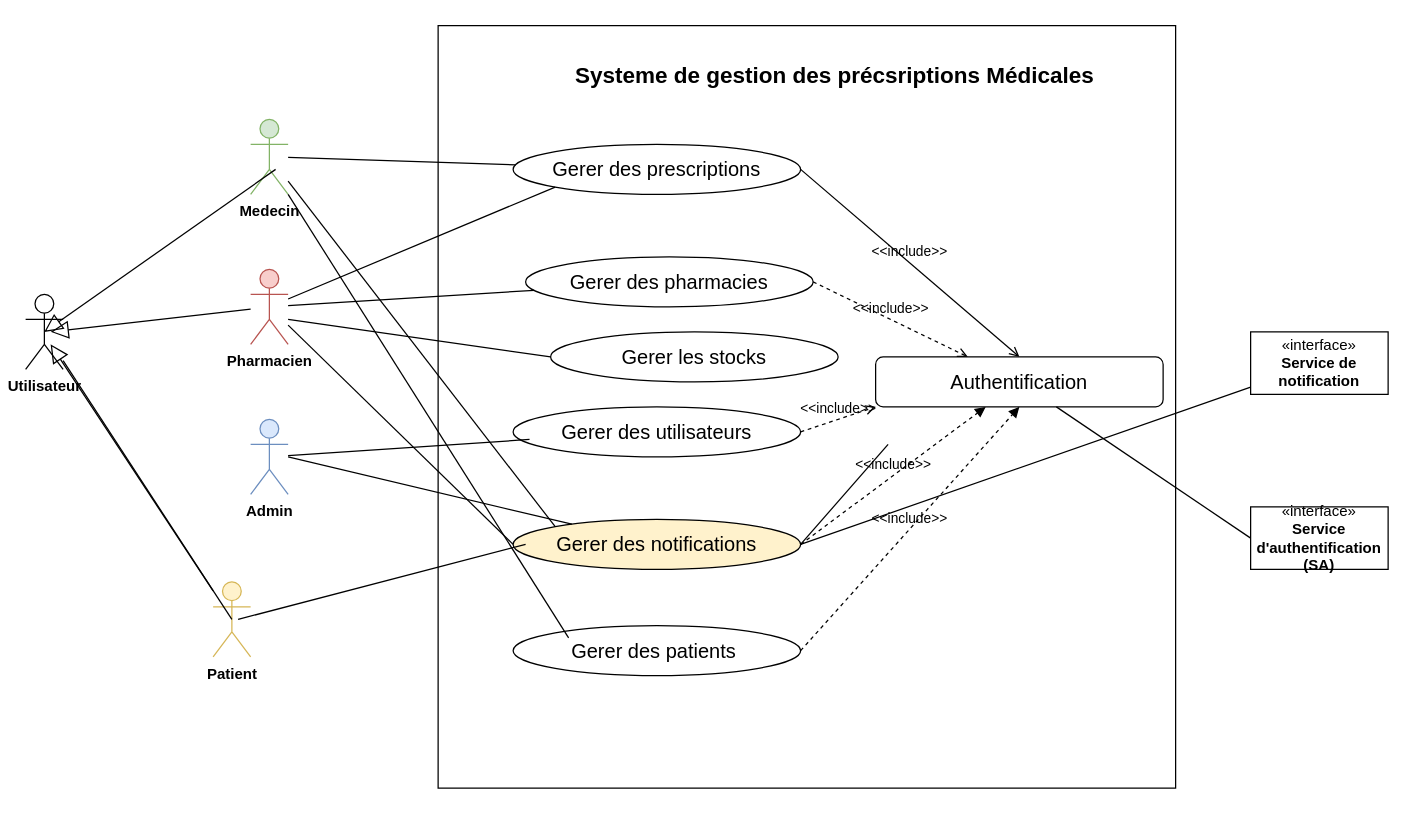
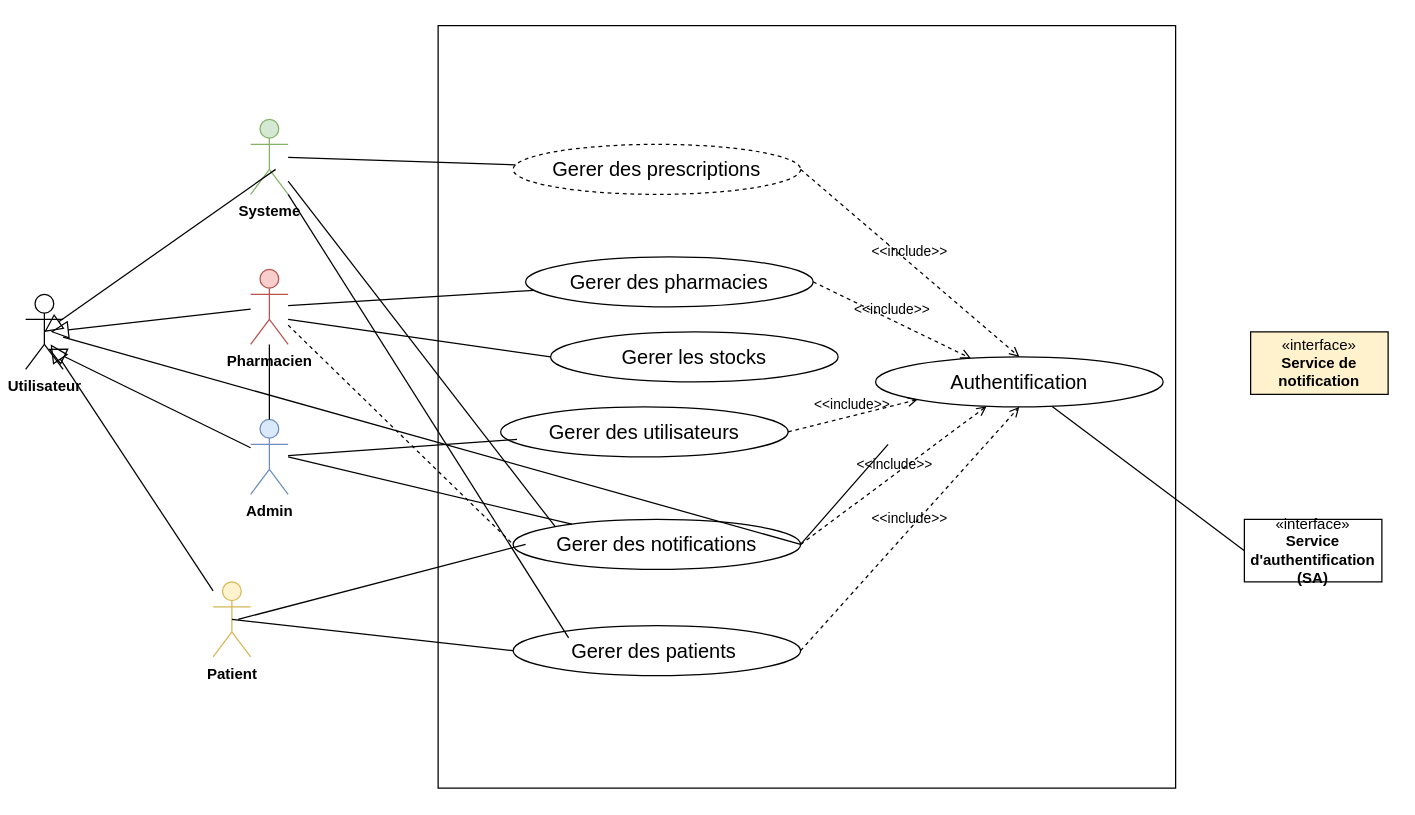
(838, 76) -> none
(657, 169) -> (657, 169)
(270, 212) -> (270, 212)
(421, 243) -> (269, 381)
(909, 262) -> (909, 262)
(1319, 363) -> (1319, 363)
(340, 376) -> (340, 376)
(1019, 382) -> (1019, 382)
none -> (158, 402)
(977, 414) -> (980, 411)
(1011, 416) -> (1014, 413)
(657, 432) -> (644, 432)
(1095, 442) -> (626, 495)
(1319, 538) -> (1313, 551)
(657, 544) -> (657, 544)
(220, 602) -> (373, 635)
